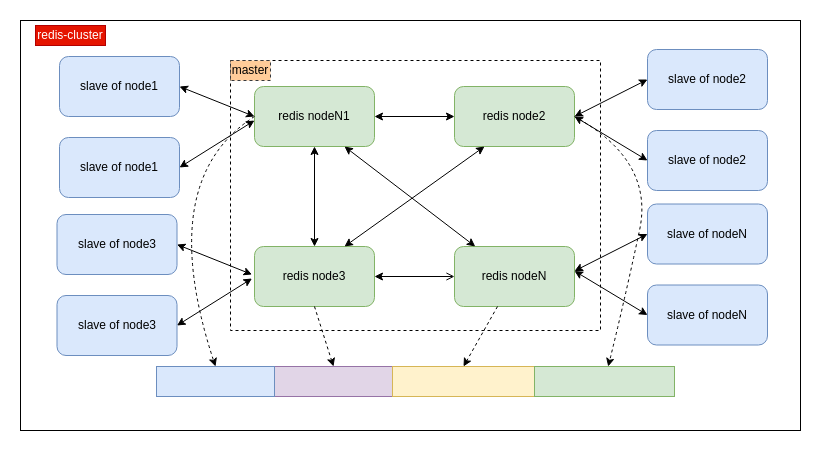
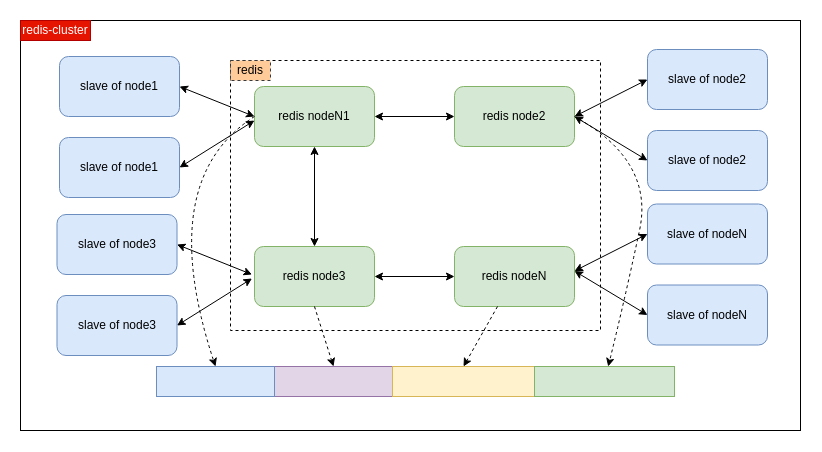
(71, 36) -> (56, 31)
(251, 71) -> (251, 71)
(409, 196) -> none
(414, 197) -> none
(448, 277) -> (446, 277)
